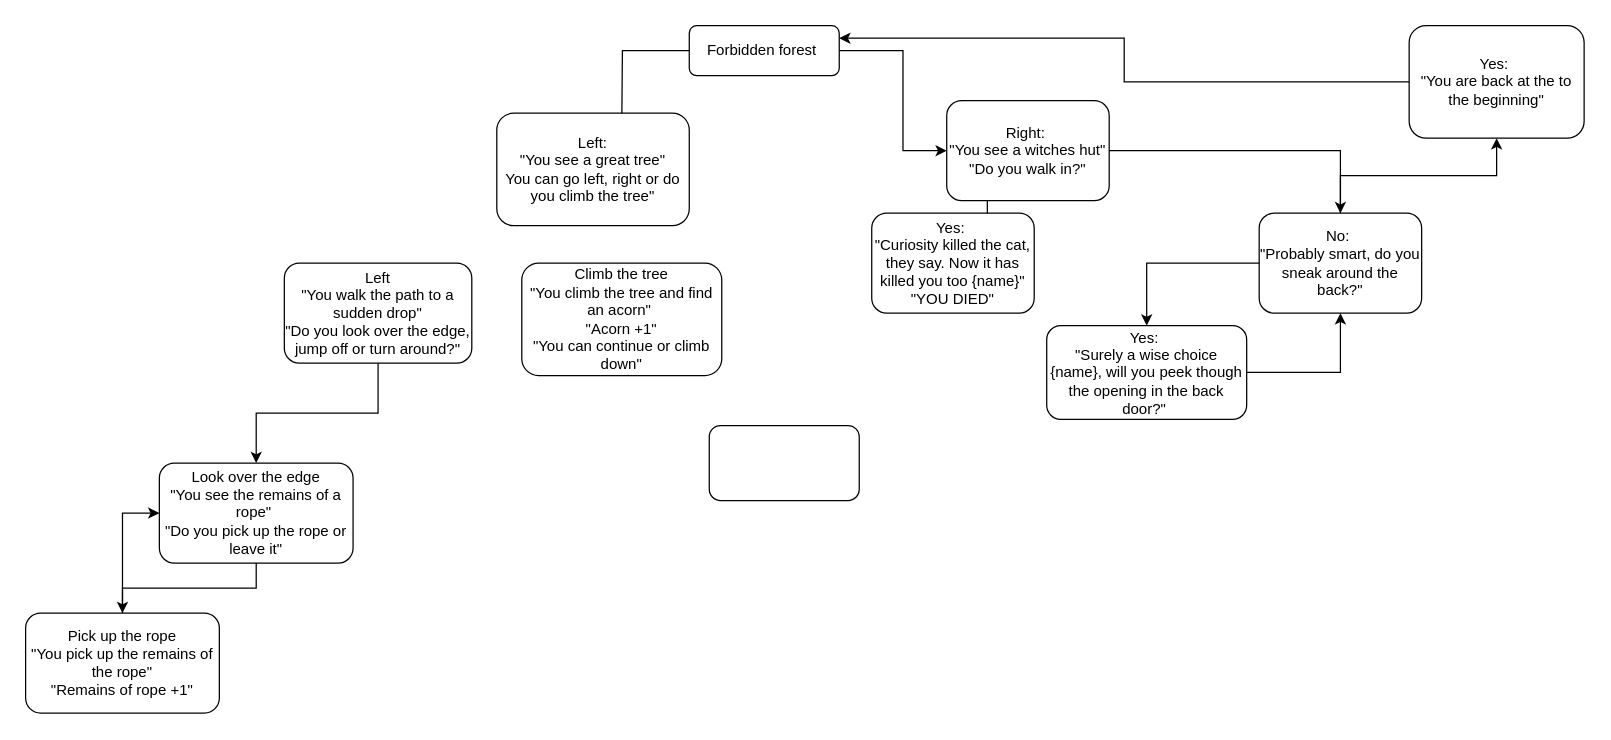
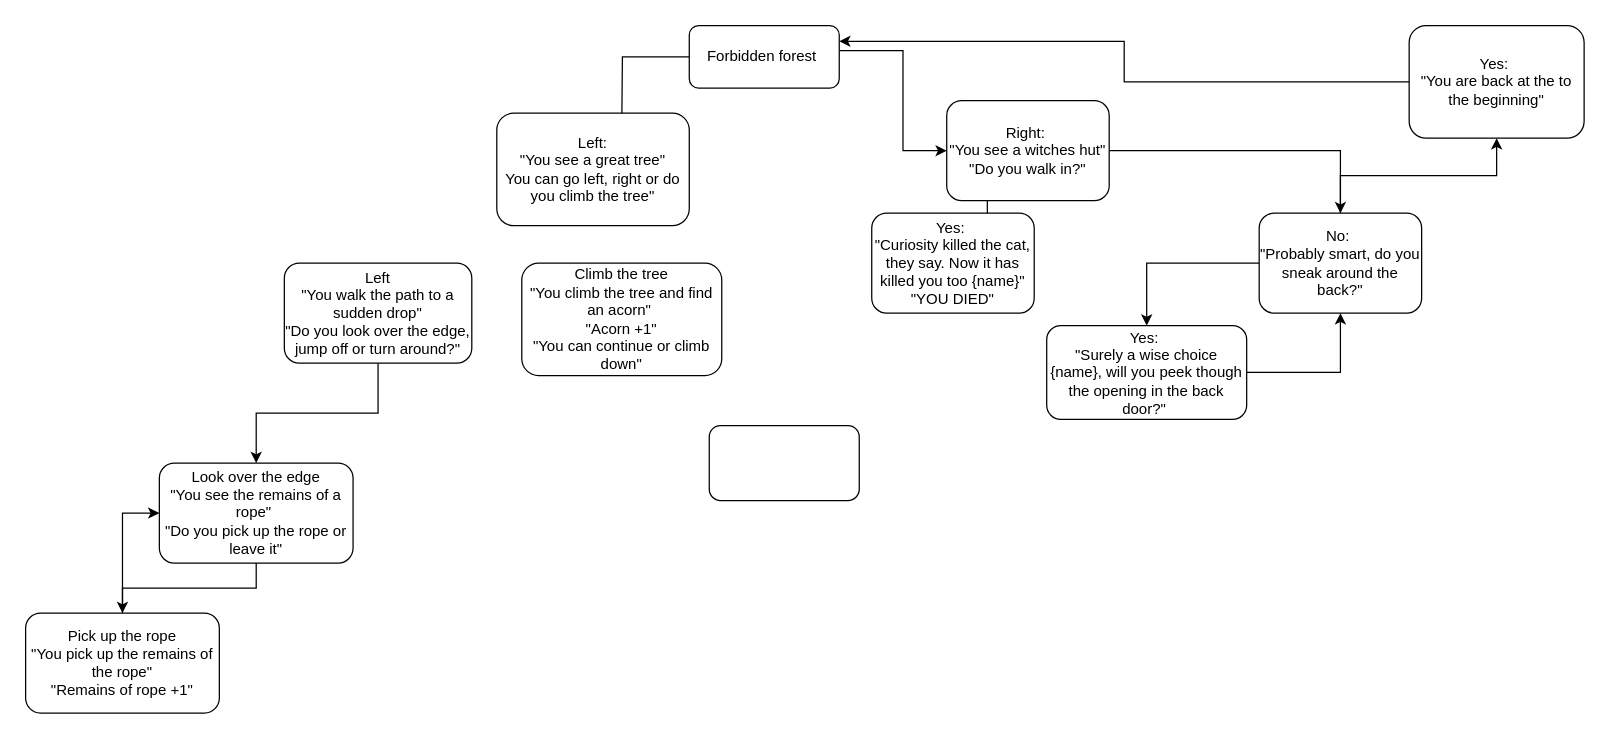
(764, 51) -> (764, 57)
